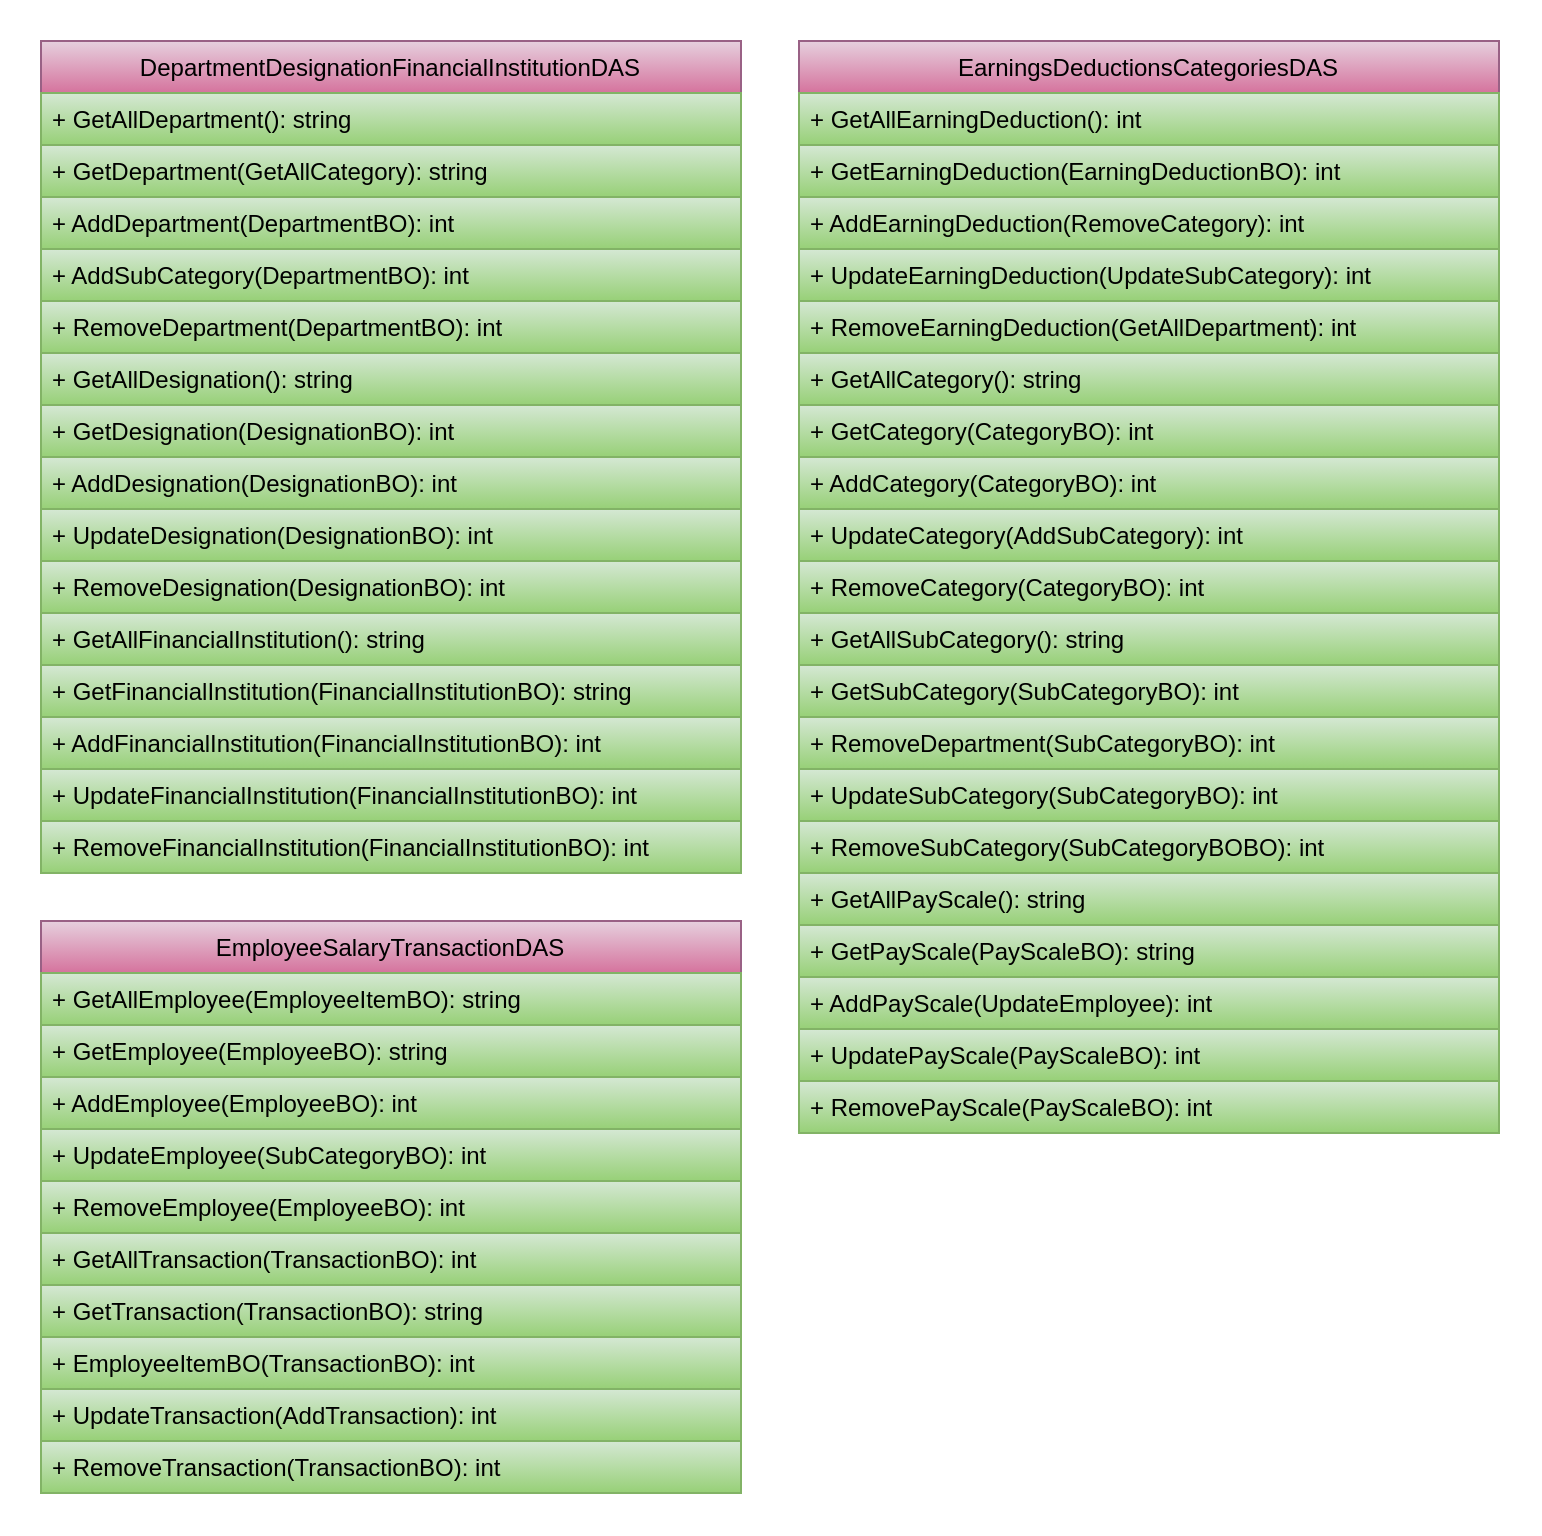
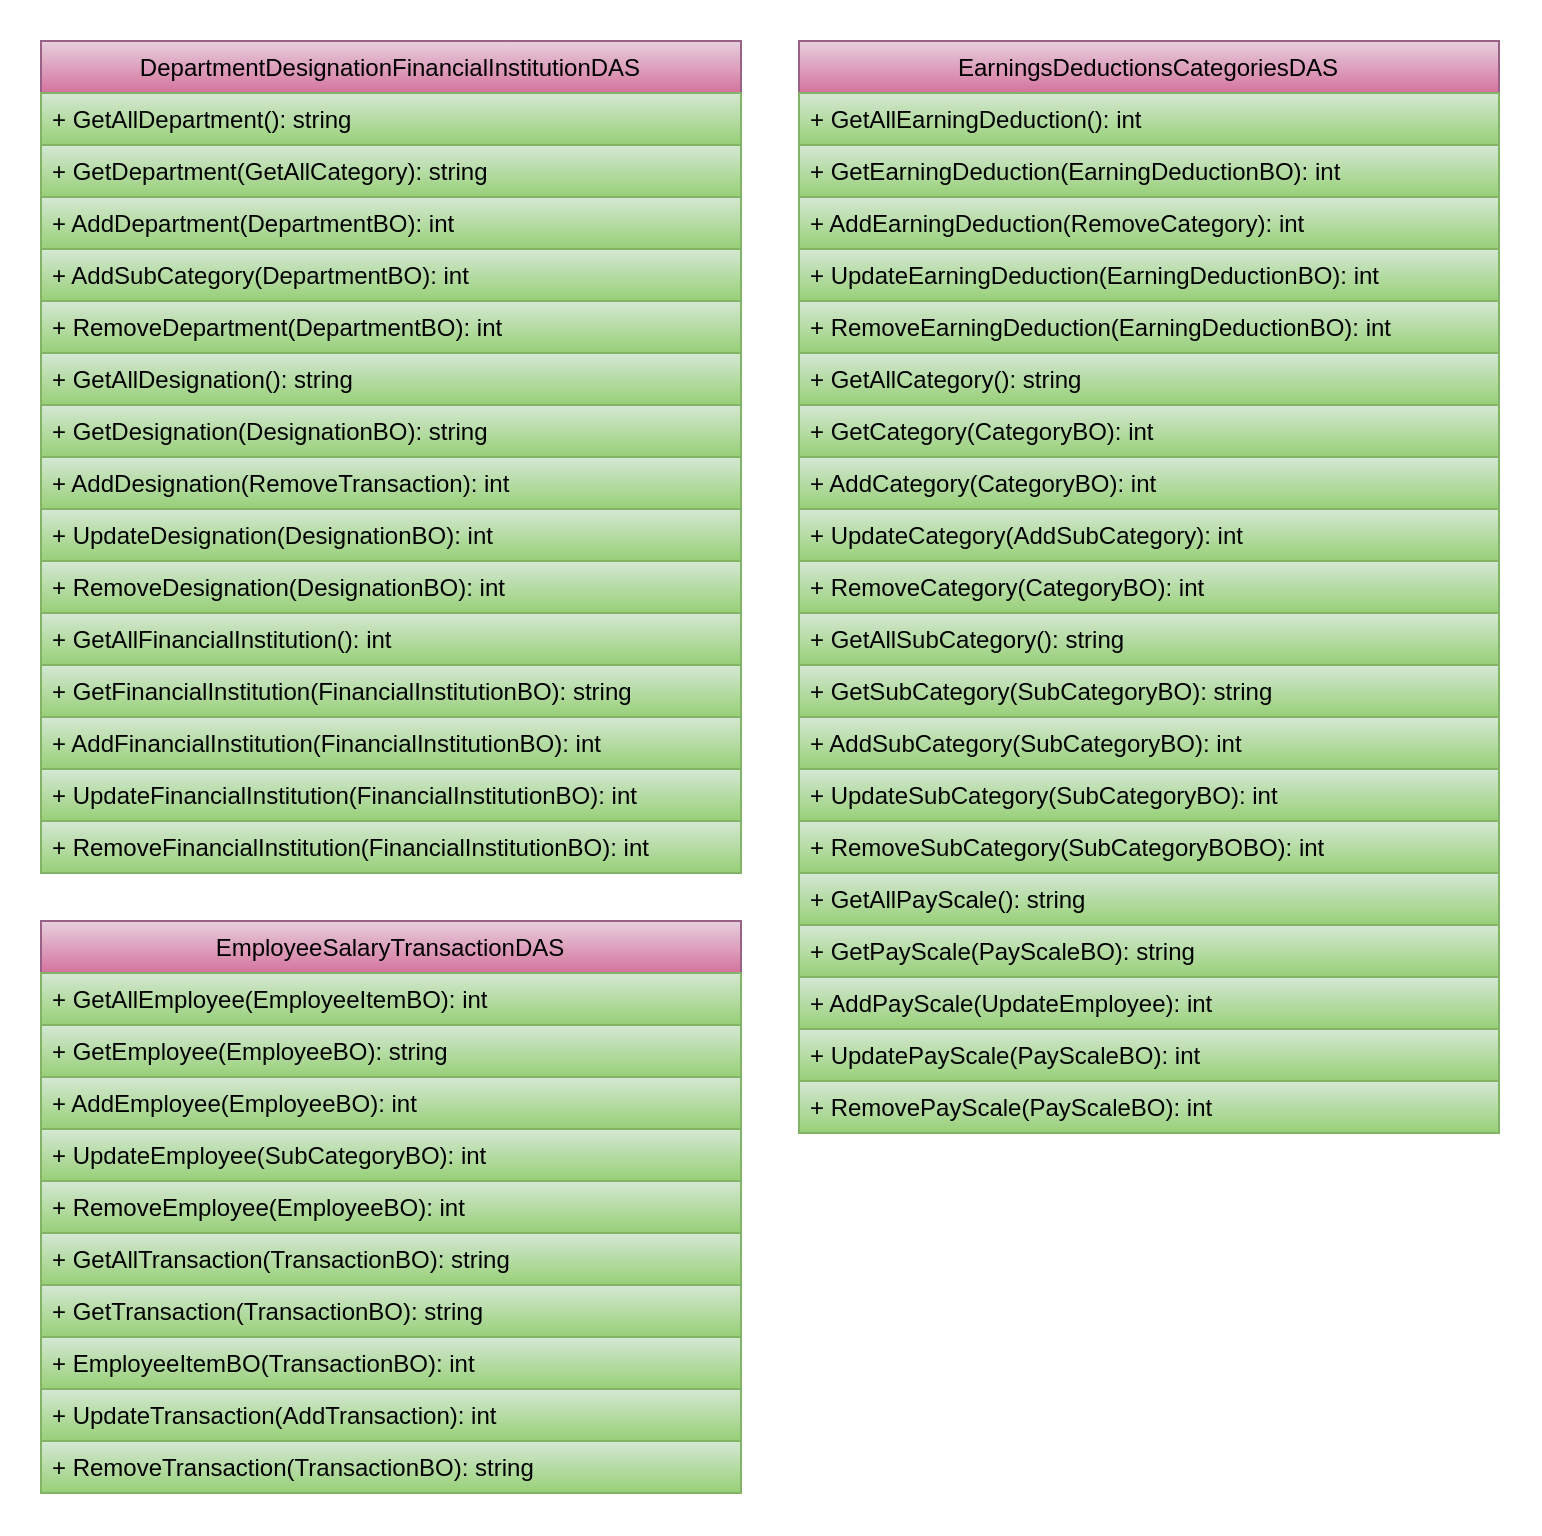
(1114, 276) -> (1114, 276)
(1101, 328) -> (1114, 328)
(269, 432) -> (289, 432)
(269, 484) -> (299, 484)
(273, 640) -> (253, 640)
(1039, 692) -> (1060, 692)
(1053, 744) -> (1039, 744)
(296, 1000) -> (276, 1000)
(289, 1260) -> (309, 1260)
(295, 1468) -> (316, 1468)
